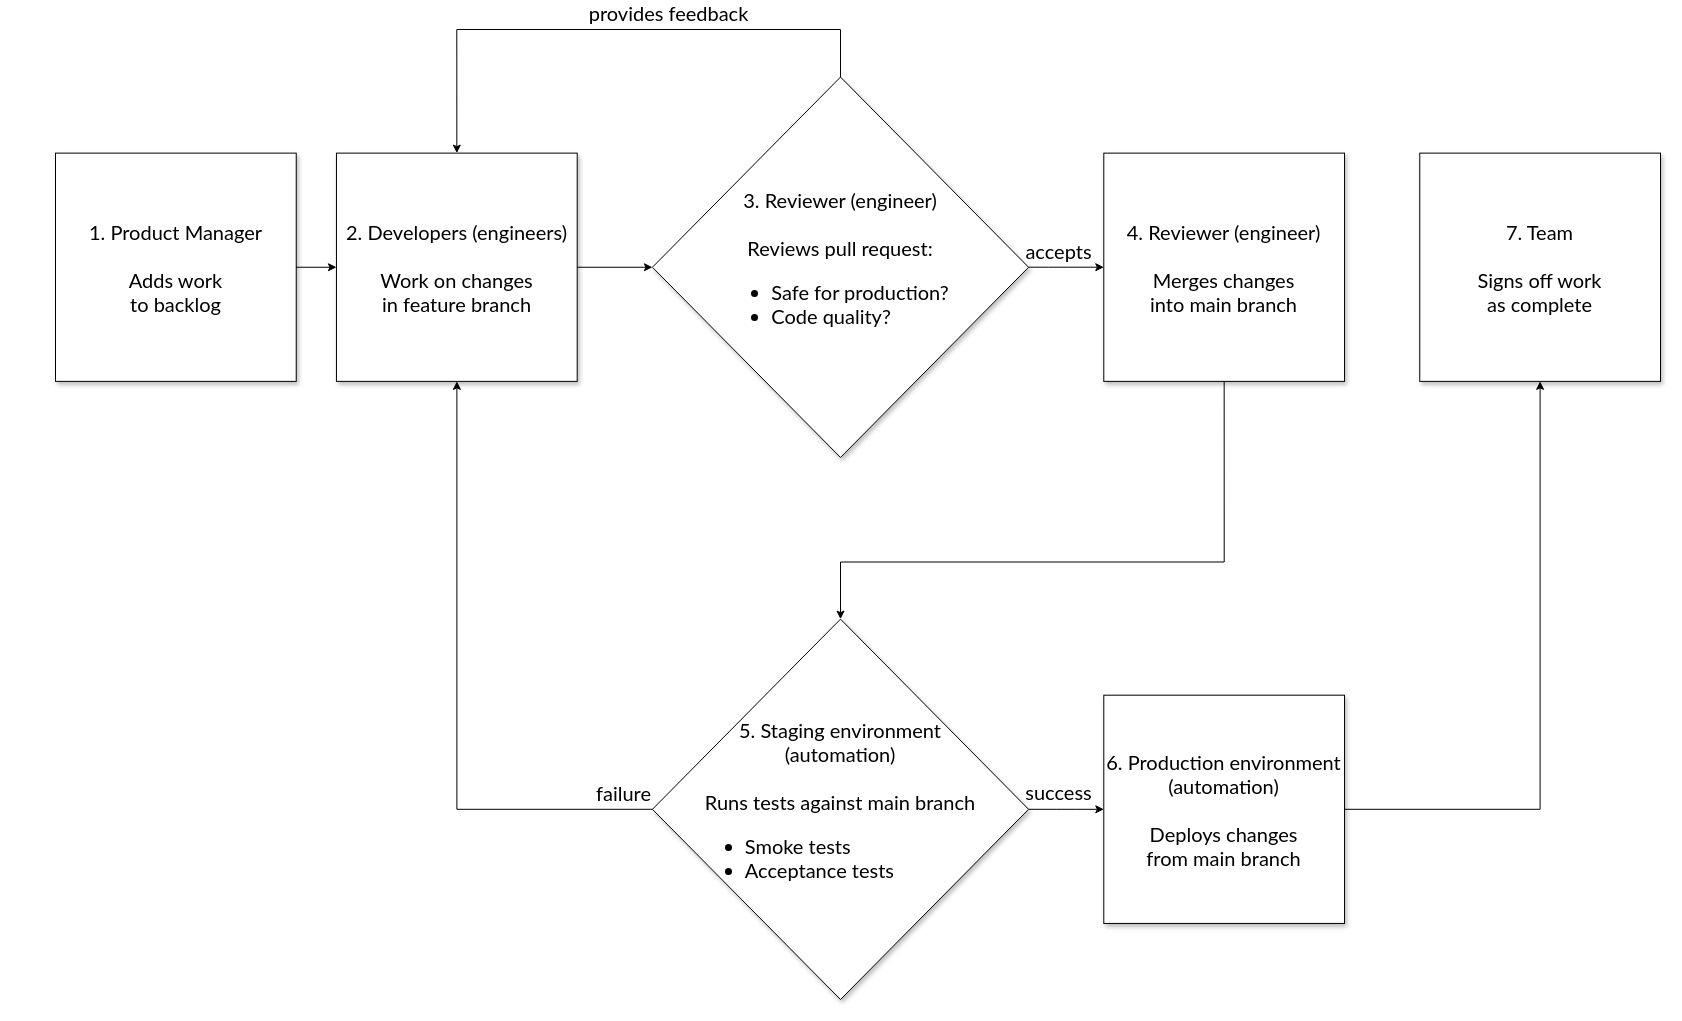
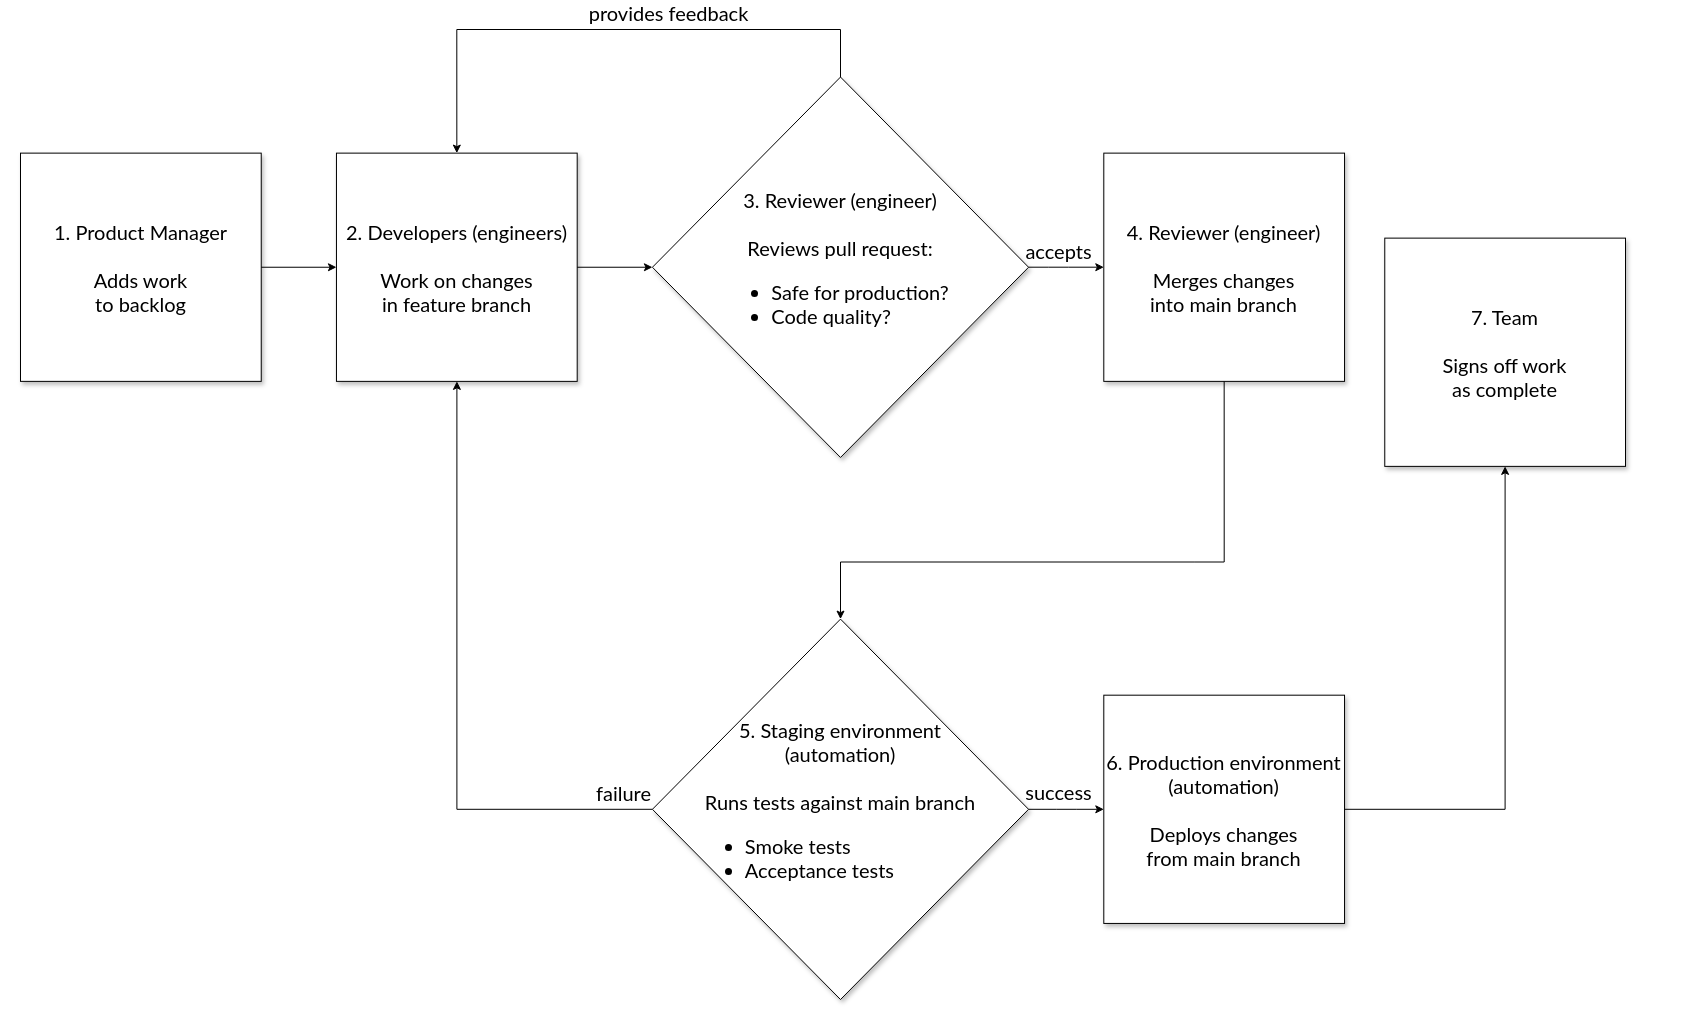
(176, 267) -> (141, 267)
(1540, 267) -> (1505, 352)
